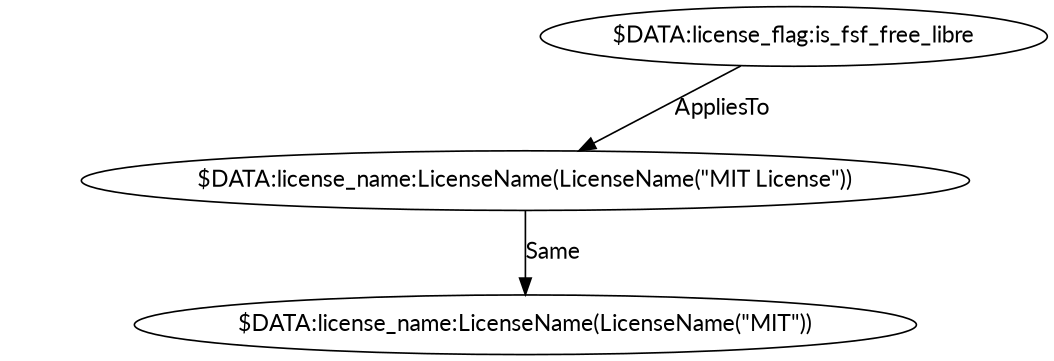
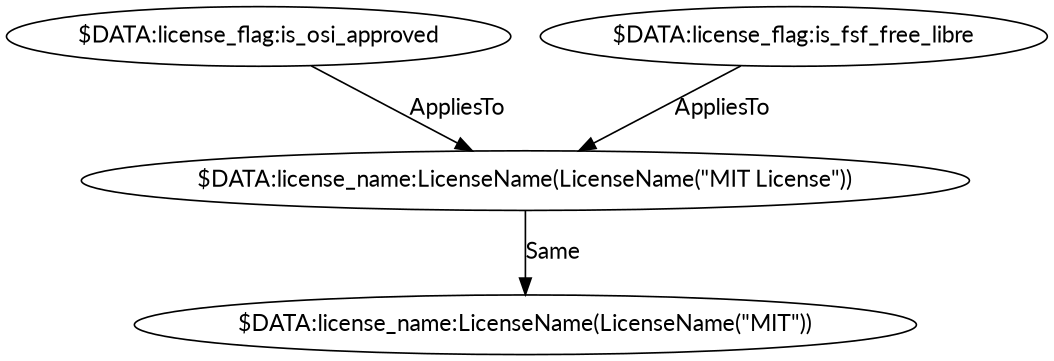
none -> (259, 36)
